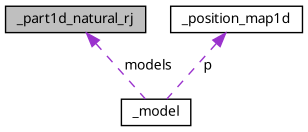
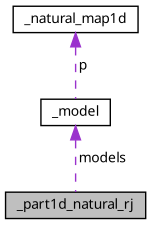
(237, 19) -> (76, 19)
(121, 71) -> (76, 166)
